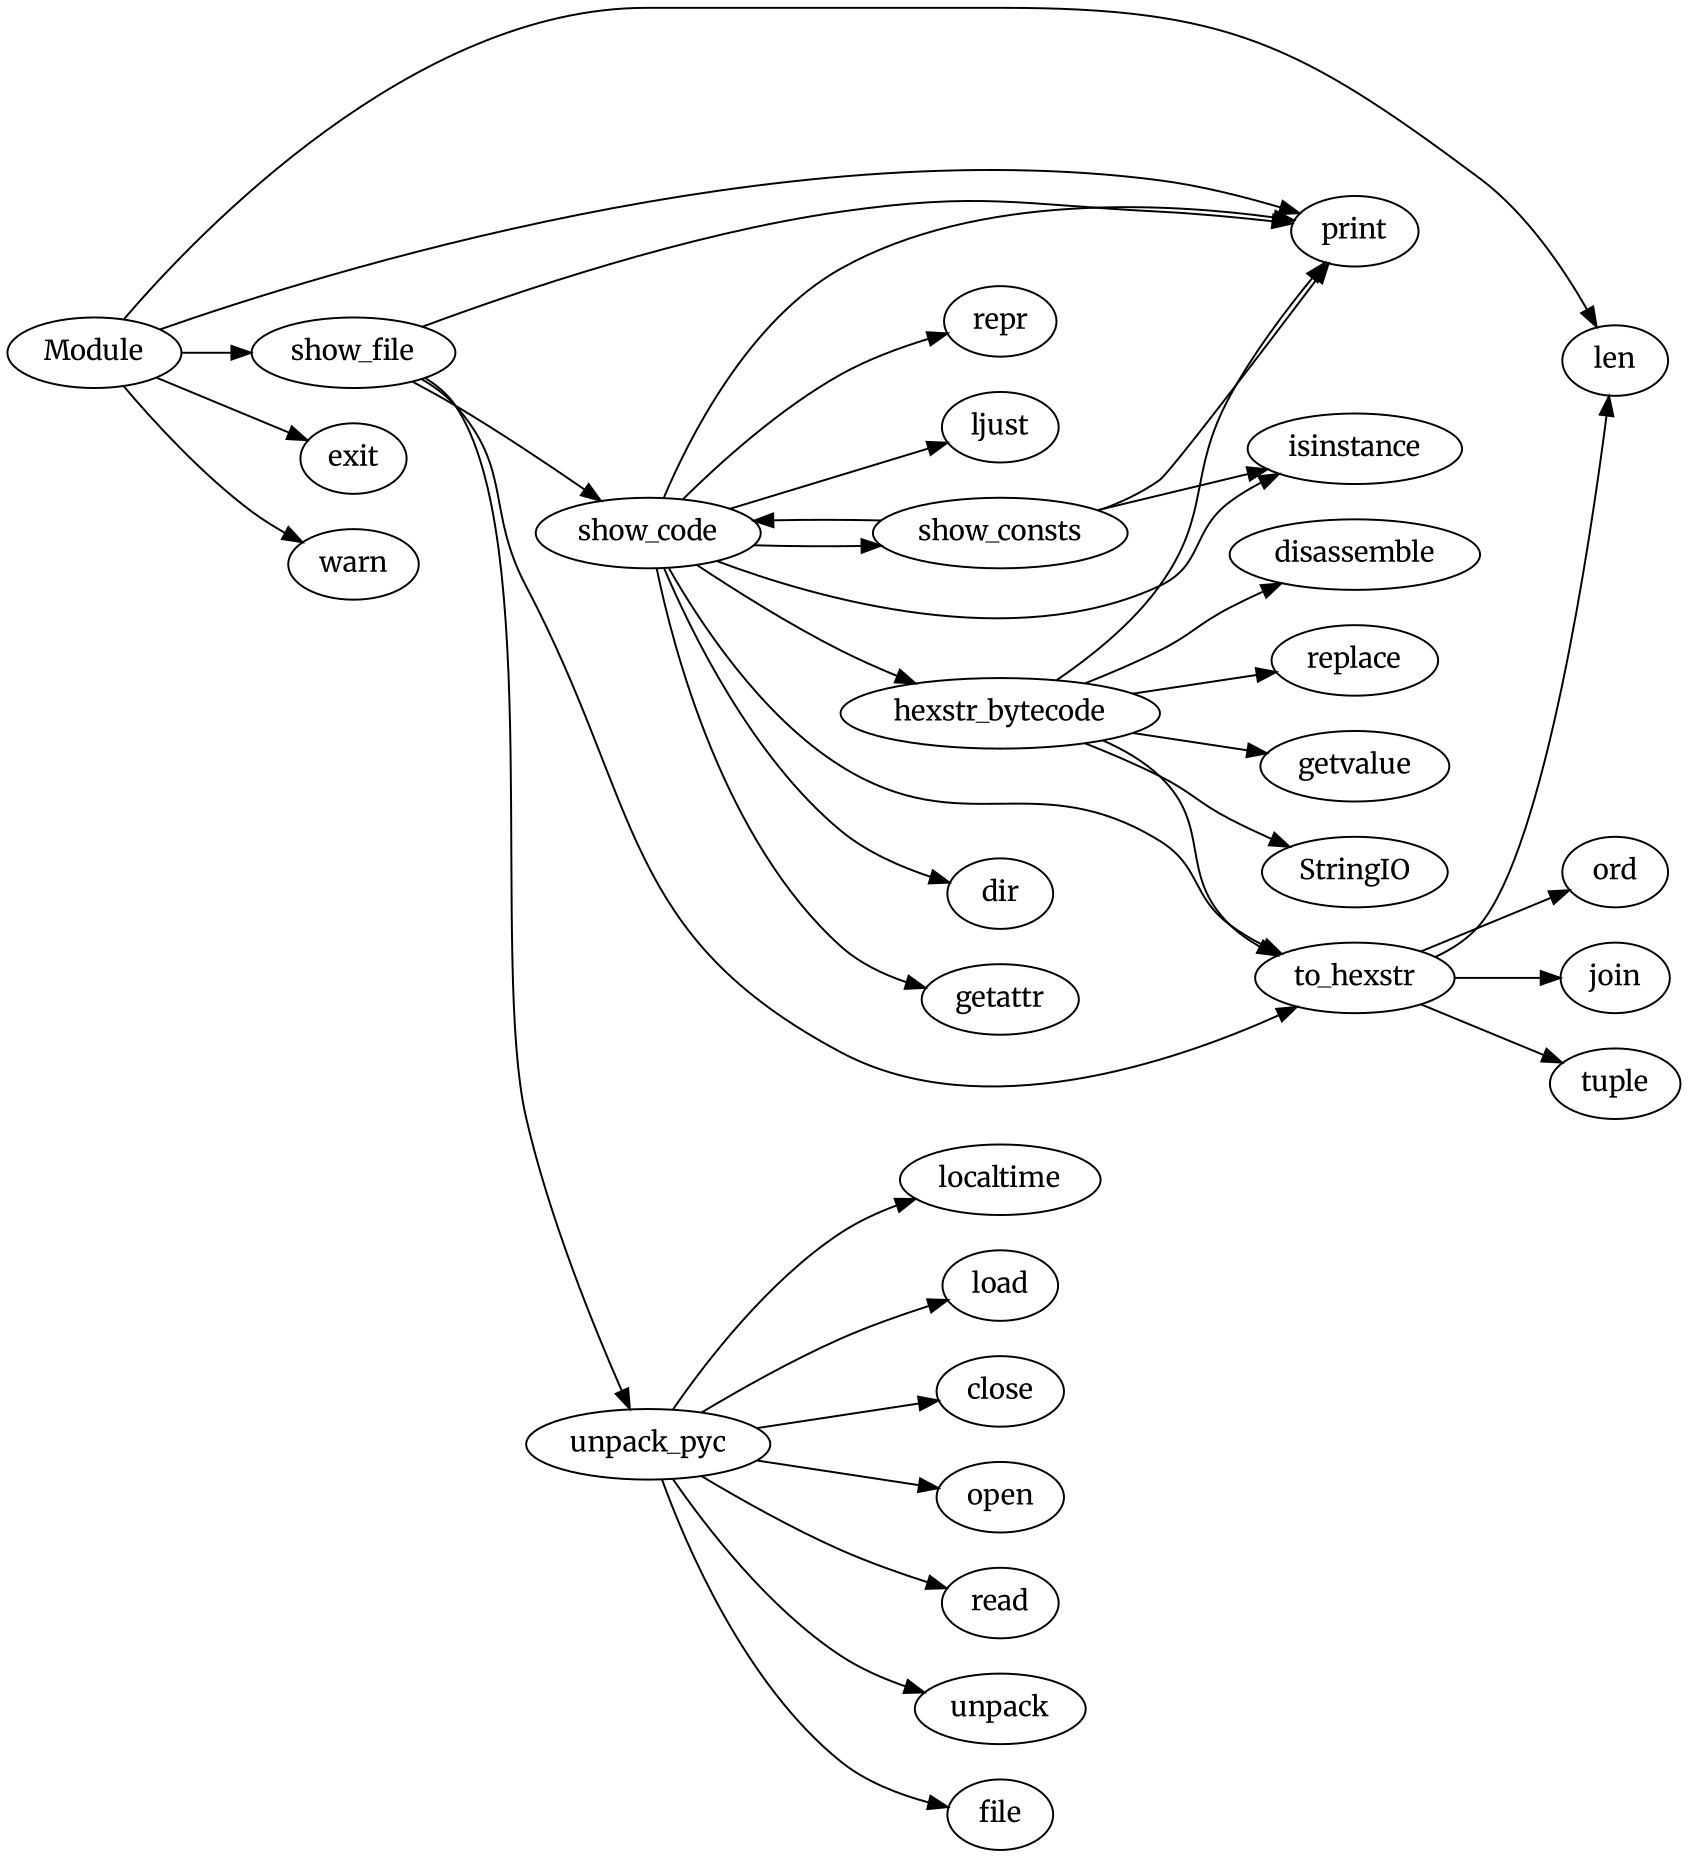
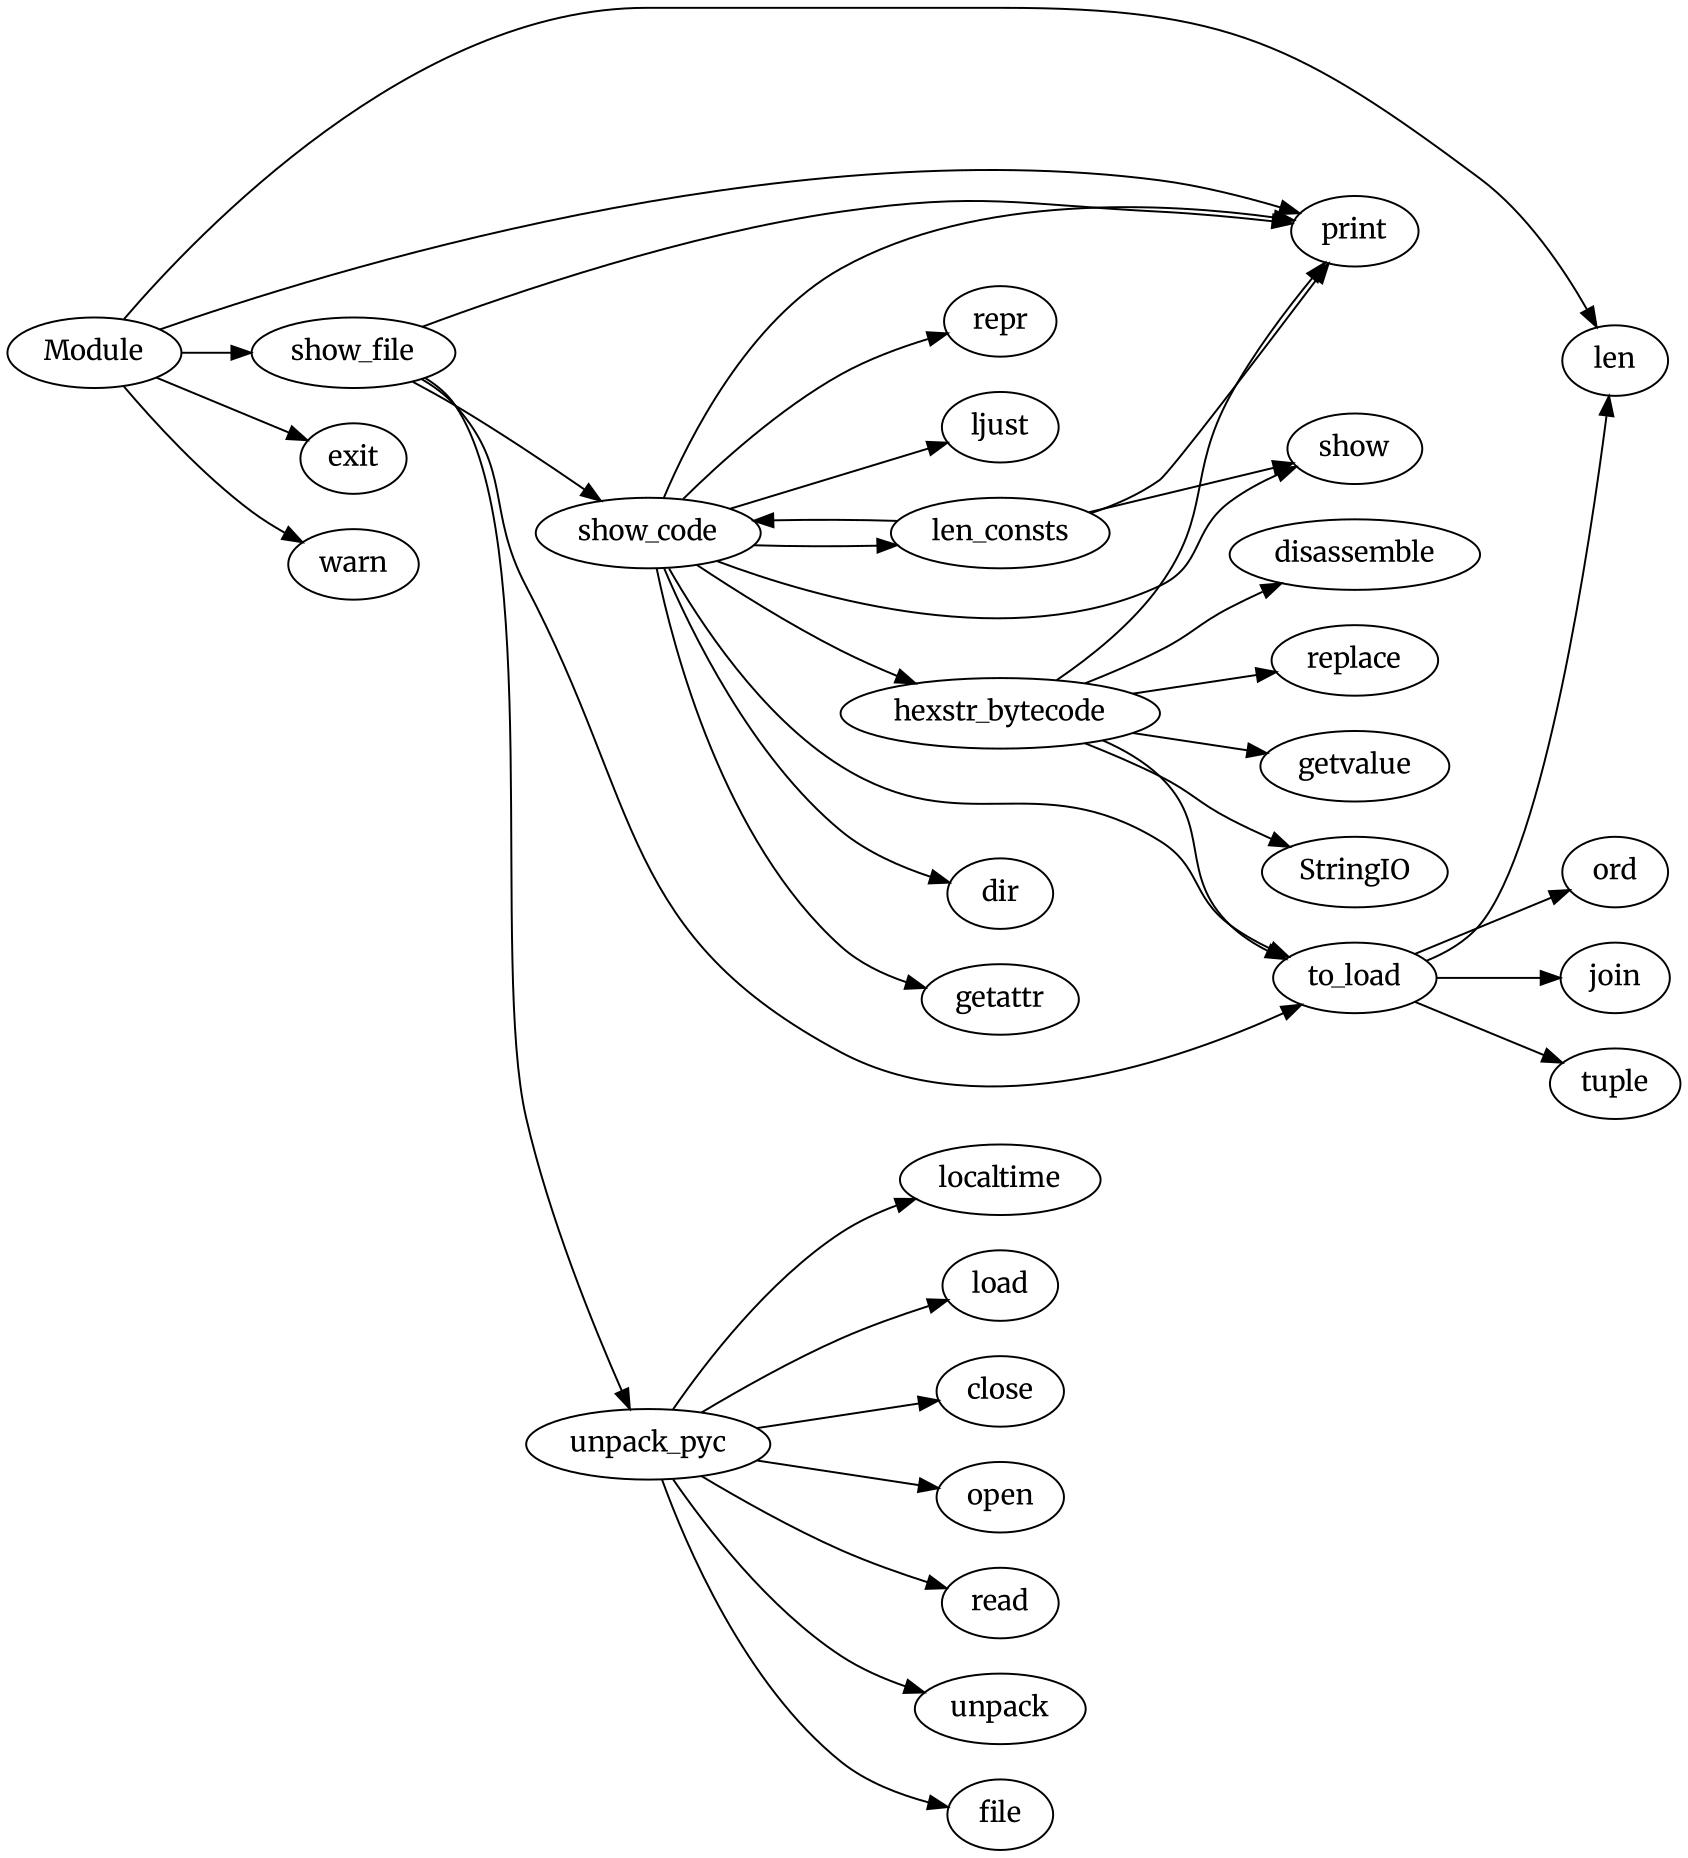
(1355, 449) -> (1355, 449)
(1000, 533) -> (1000, 533)
(1355, 978) -> (1355, 978)
